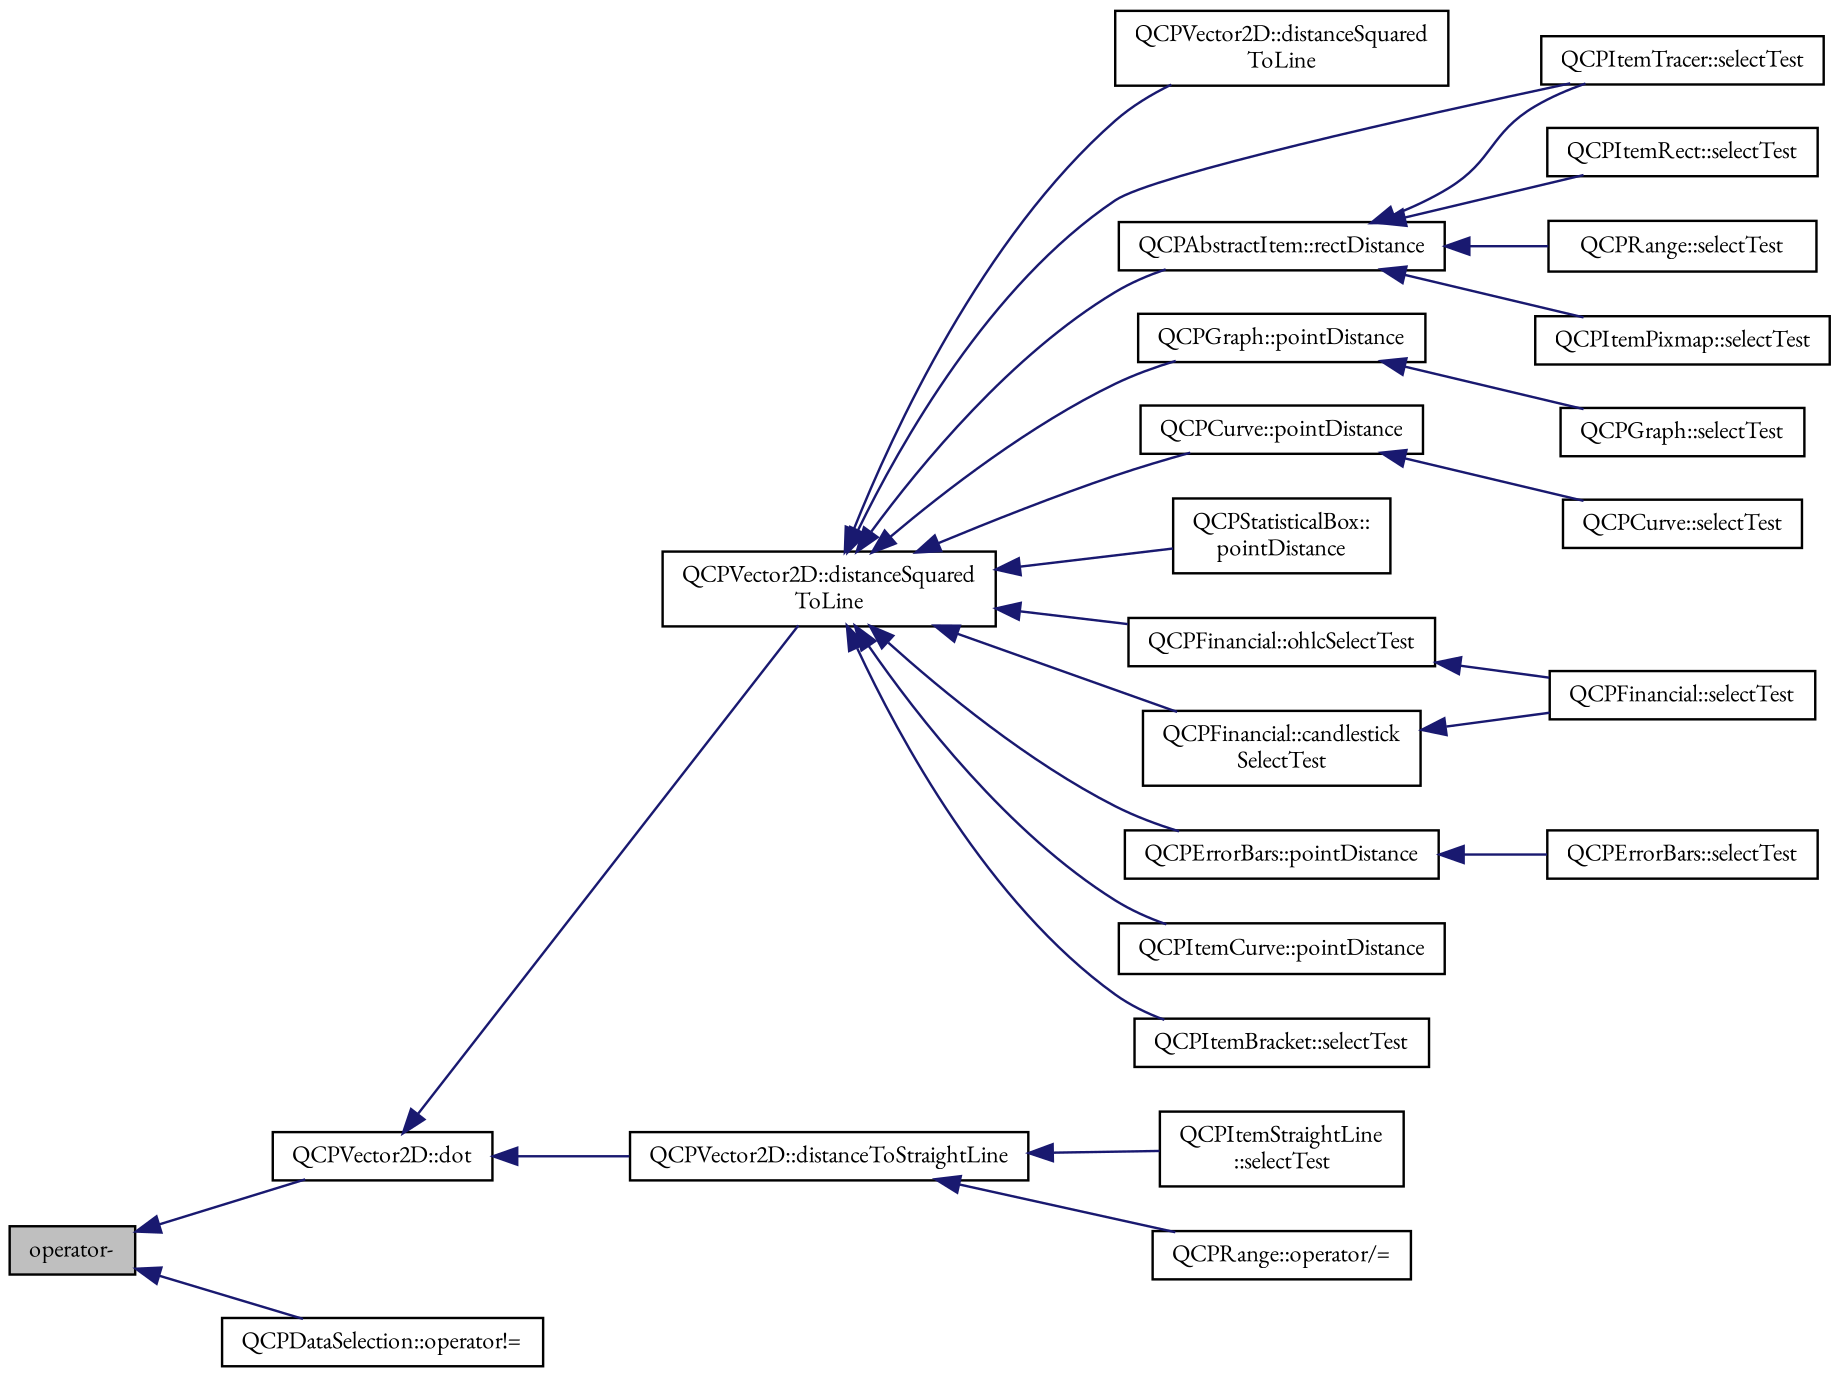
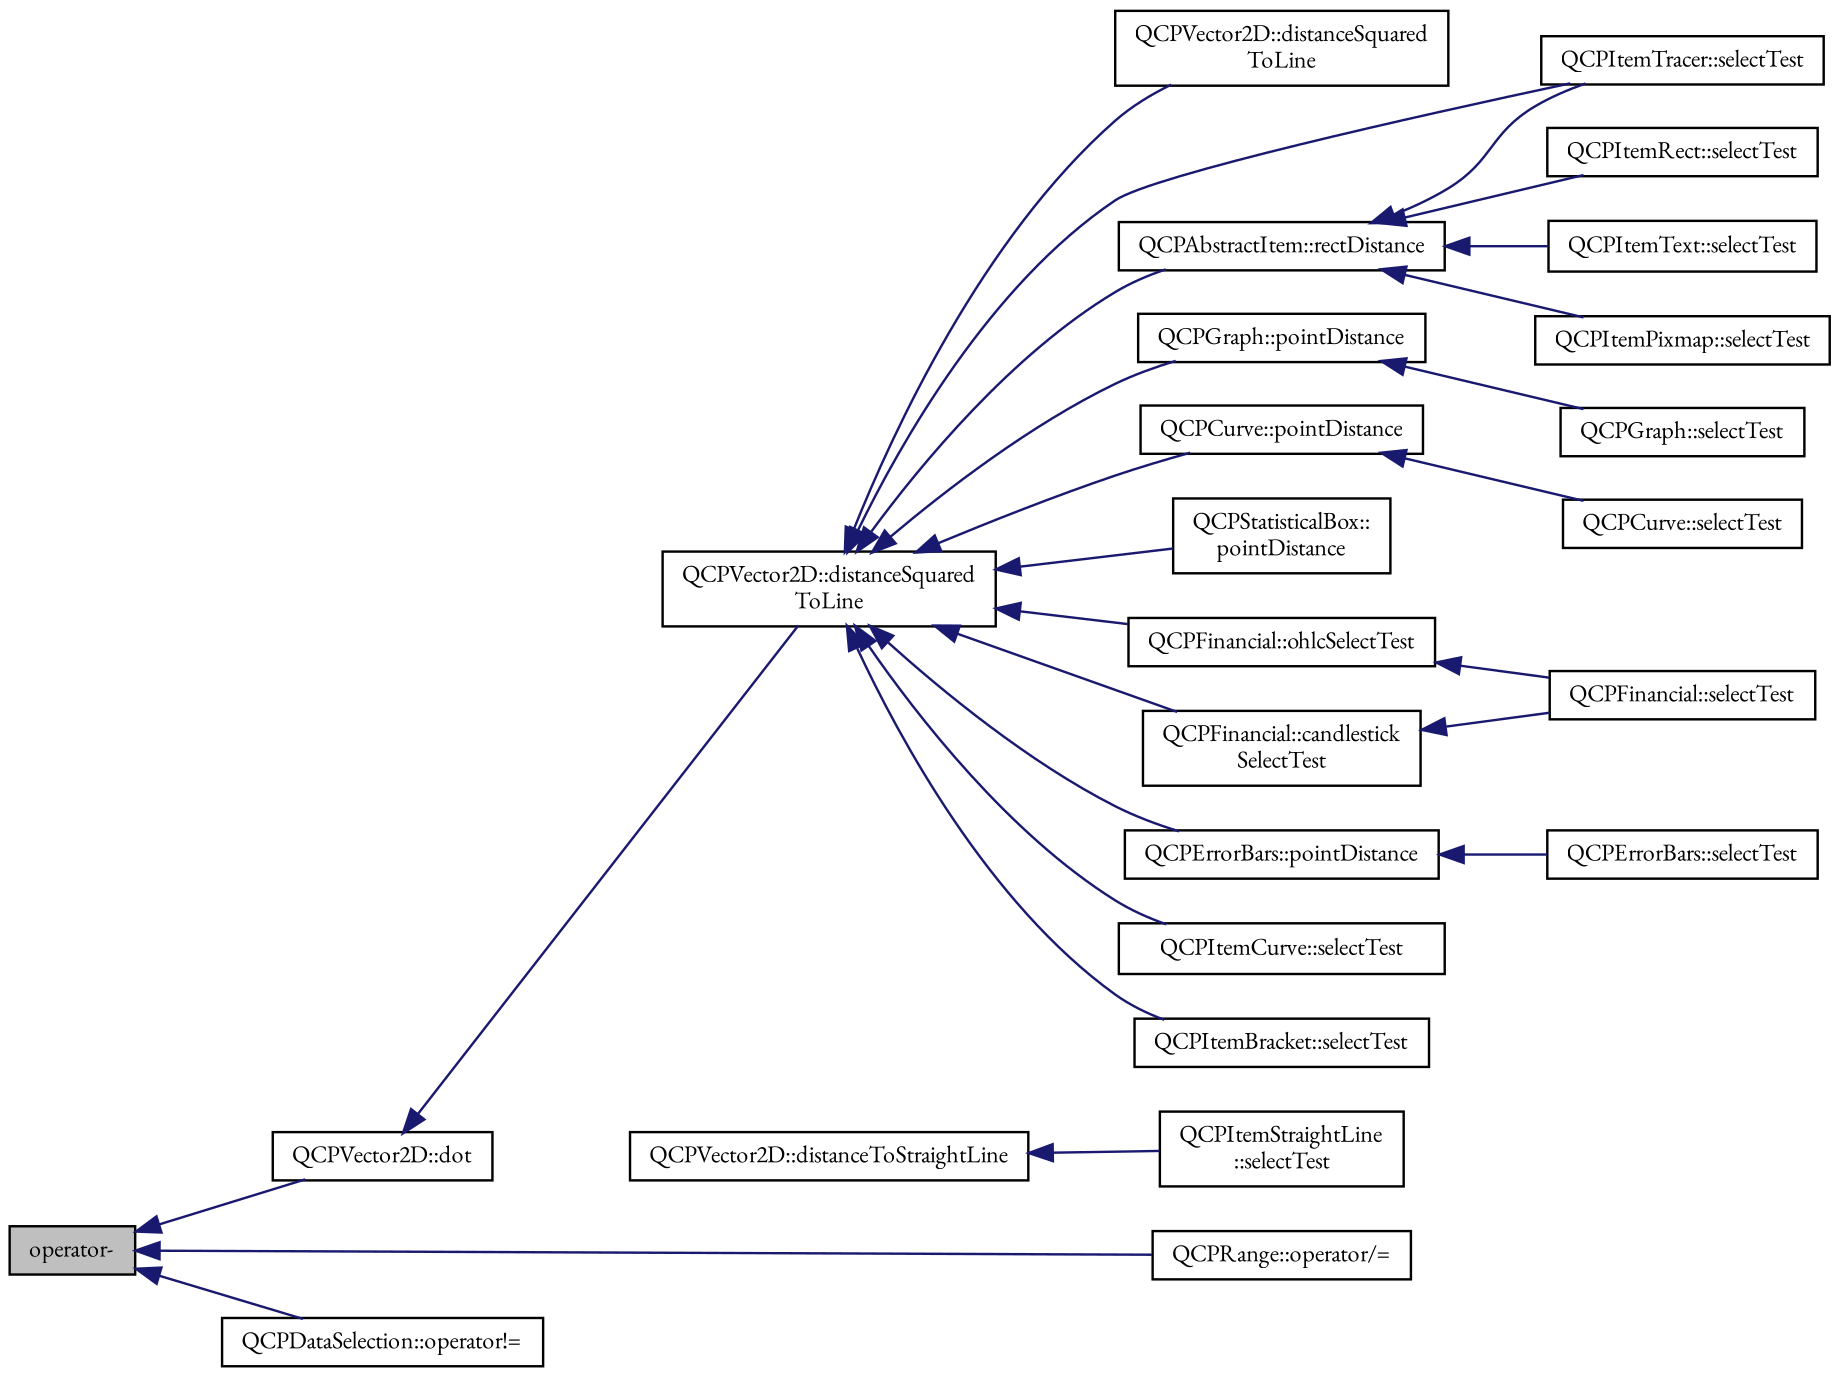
(1682, 246) -> (1682, 246)
(1282, 949) -> (1282, 949)
(574, 1156) -> none
(1068, 1208) -> (656, 1253)
